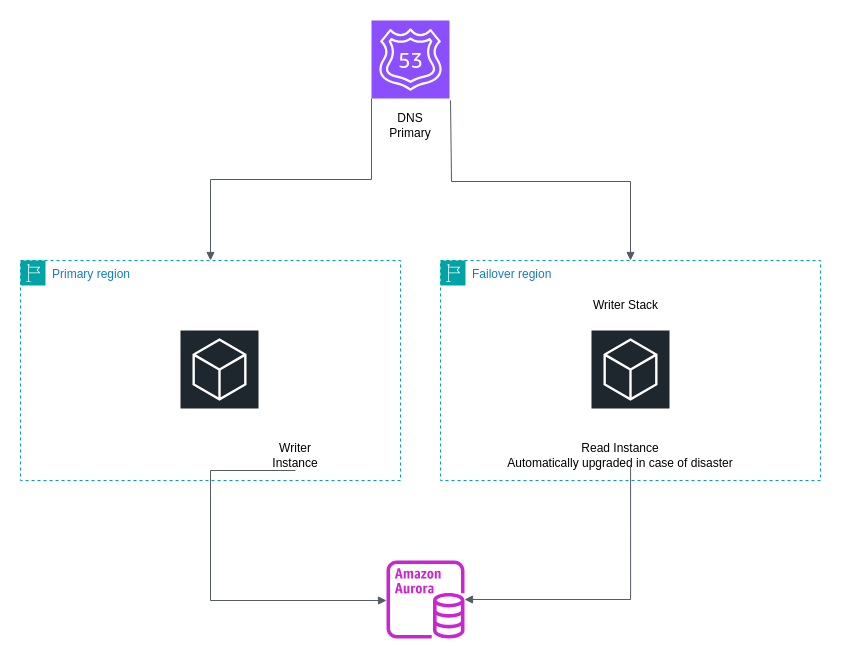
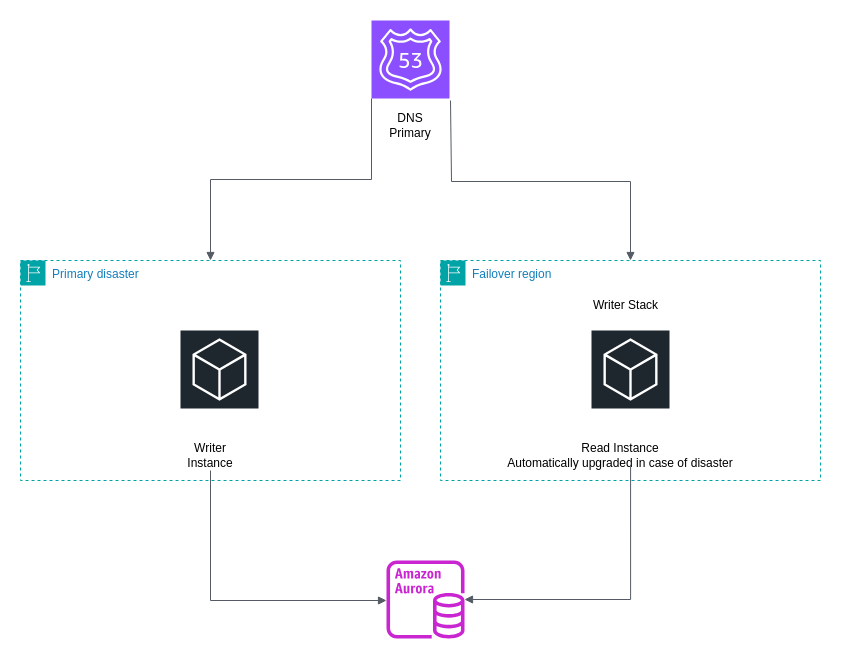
(95, 275) -> (102, 275)
(296, 456) -> (211, 456)
